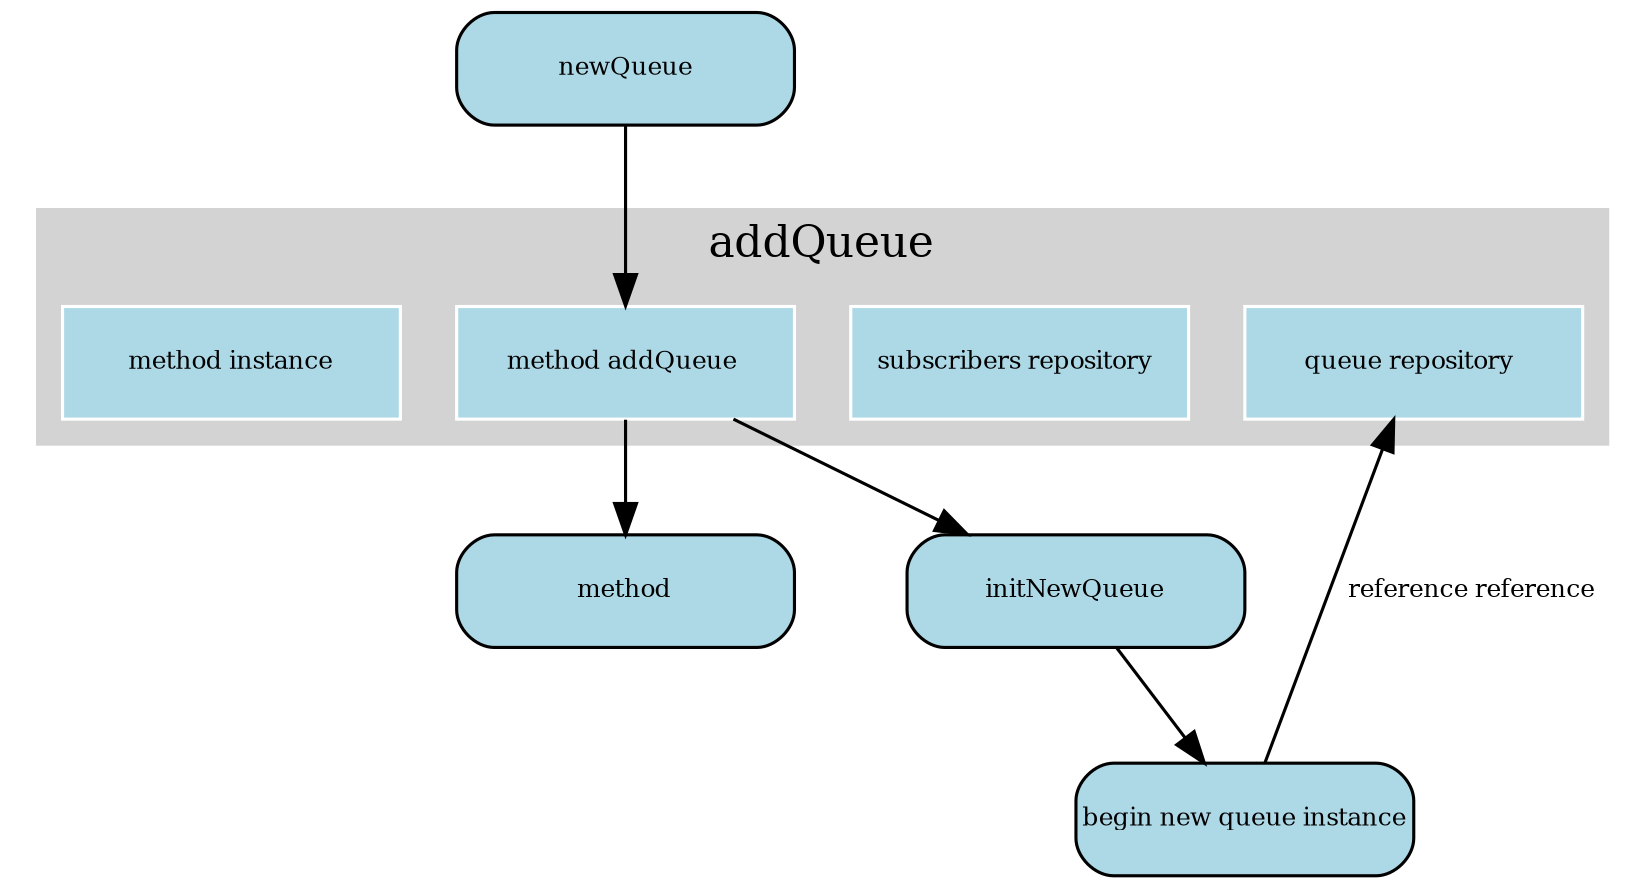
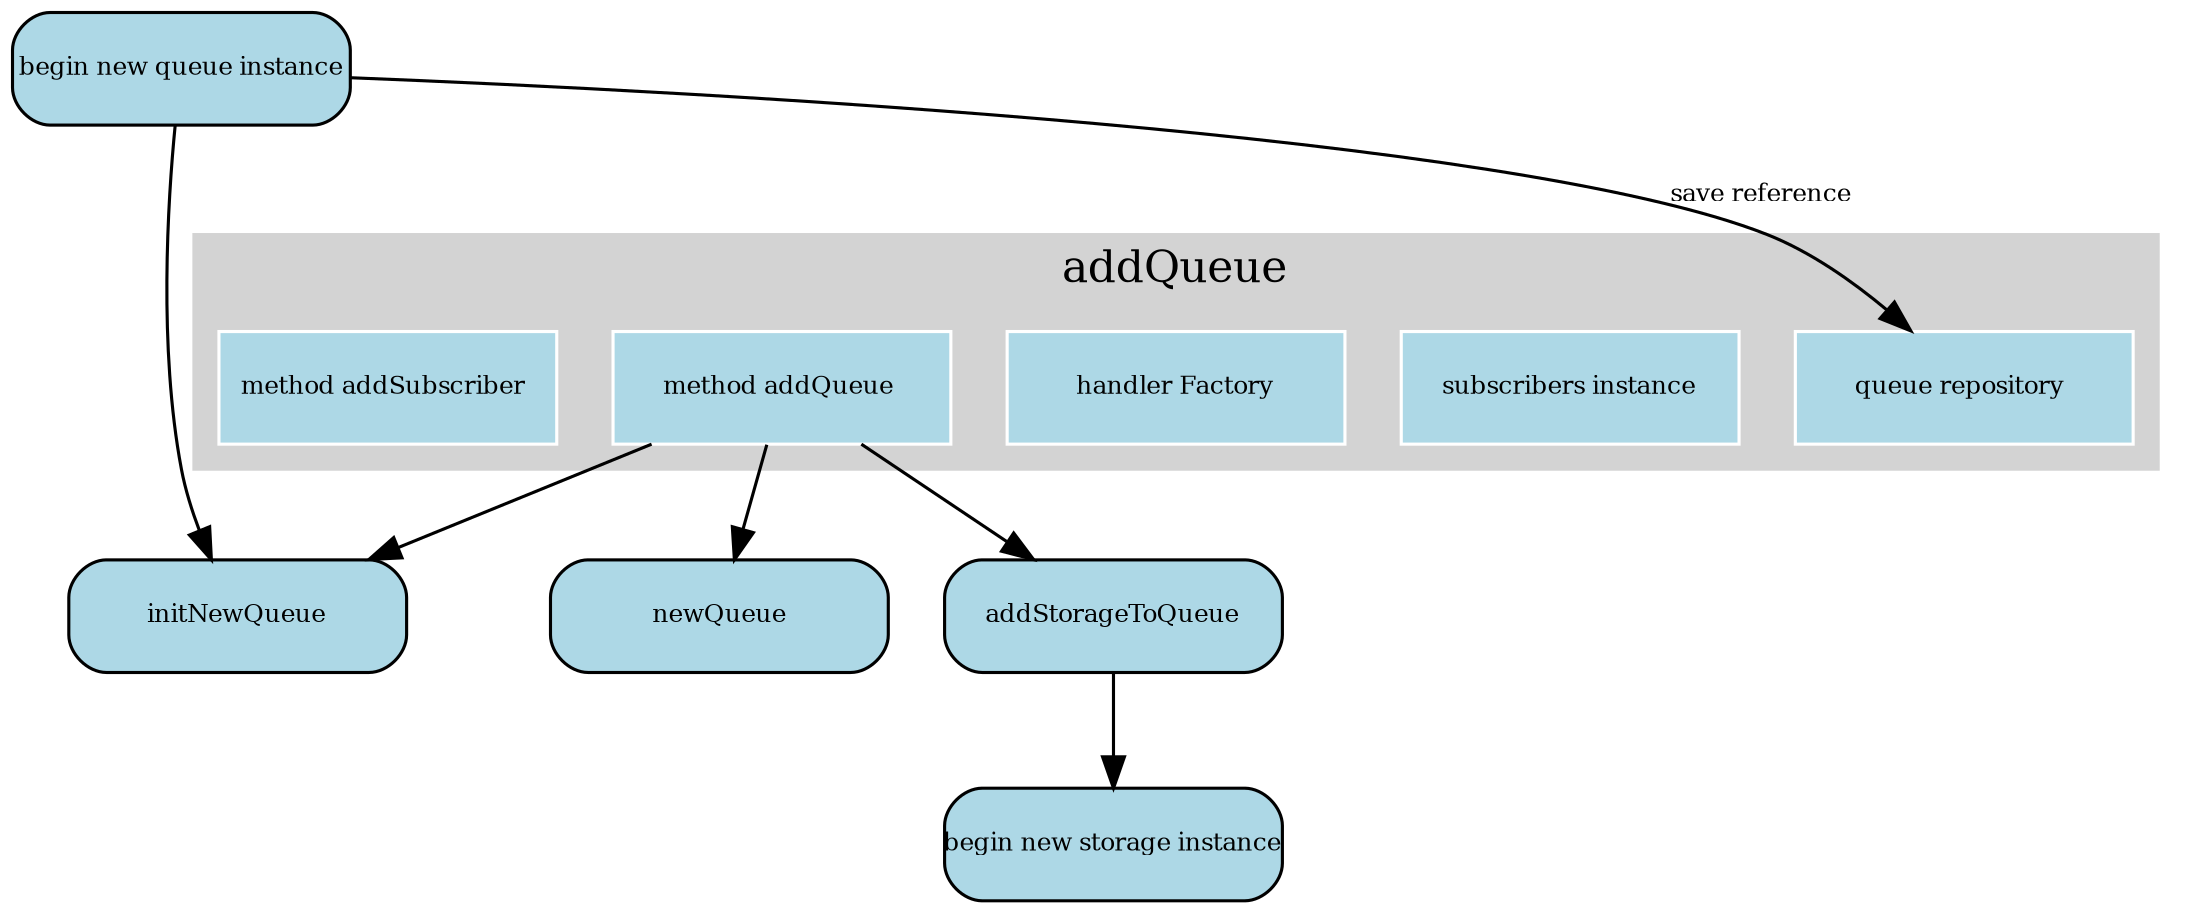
(626, 189) -> (754, 489)
(231, 363) -> (388, 388)
(1020, 363) -> (1570, 388)
none -> (1176, 388)
(626, 591) -> (1113, 616)
(1472, 591) -> (1761, 195)
(1151, 693) -> (168, 329)
none -> (1113, 844)
